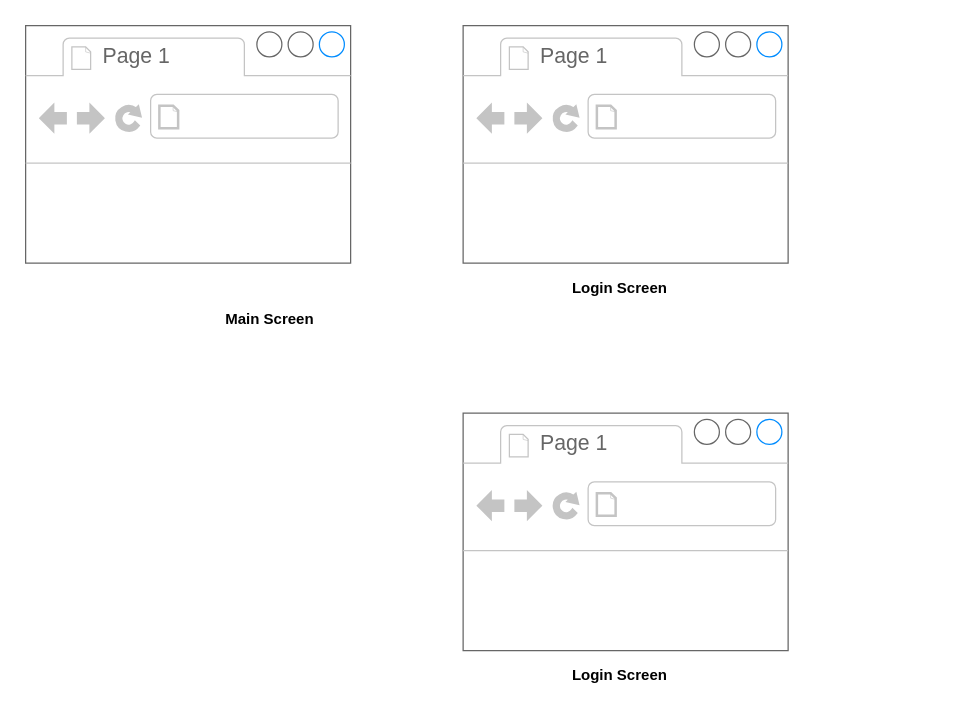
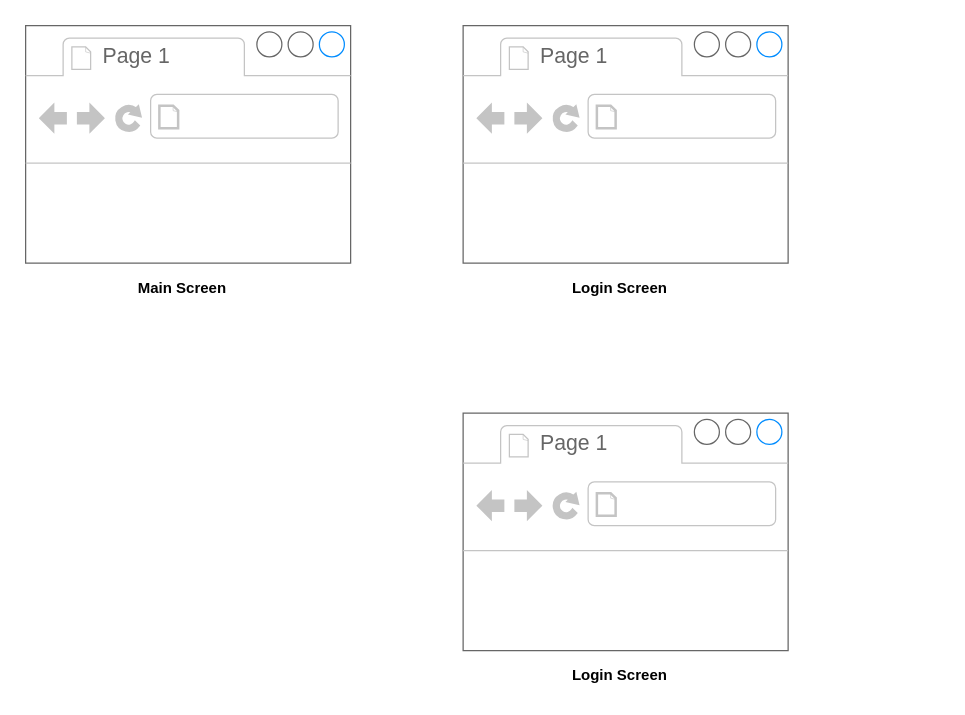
(269, 319) -> (182, 288)
